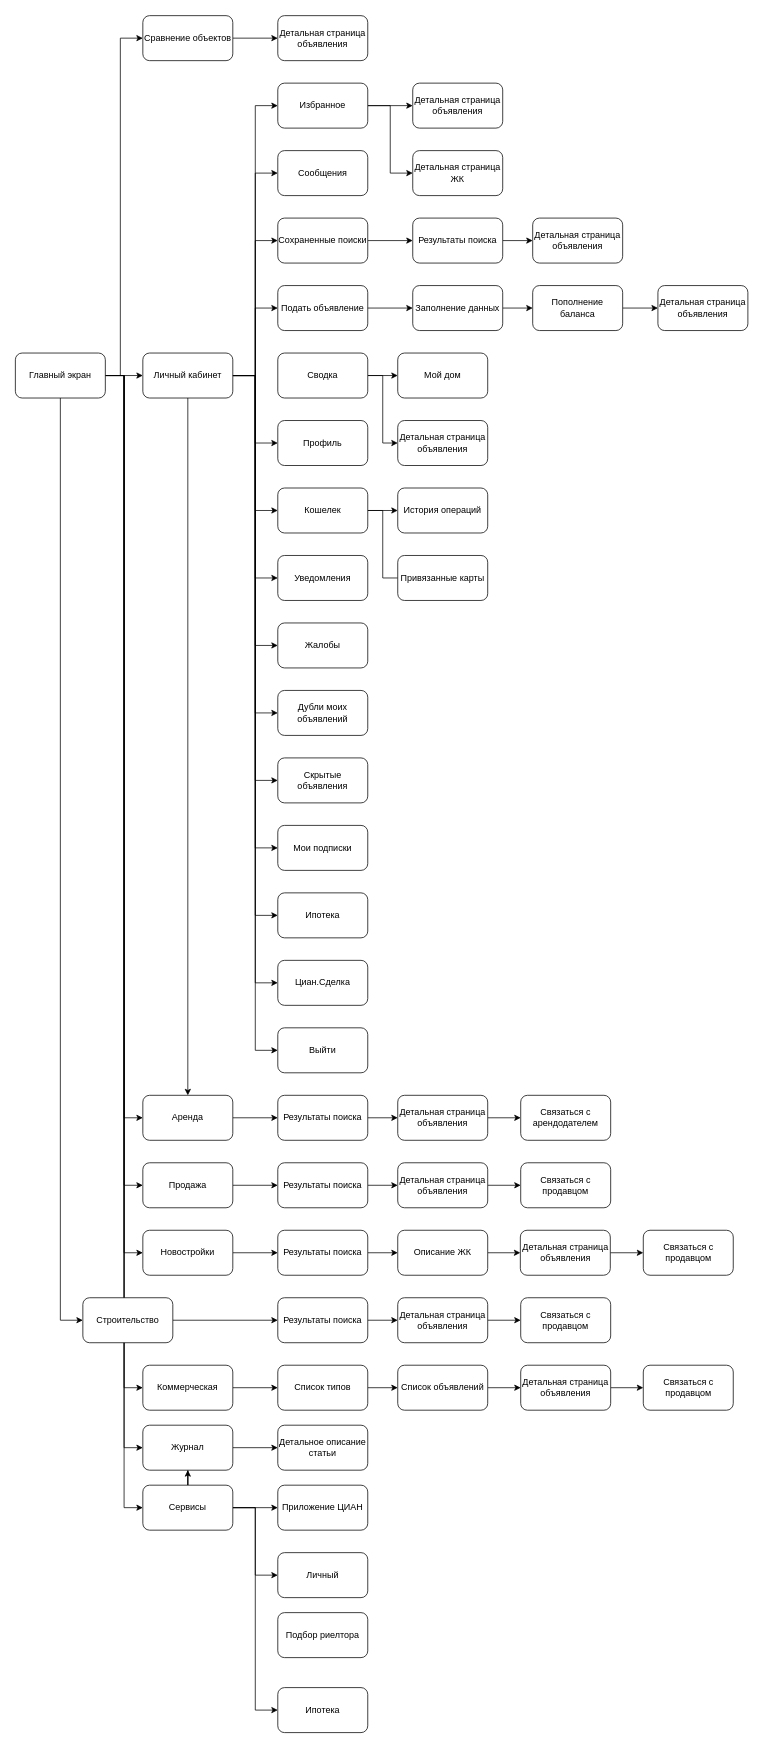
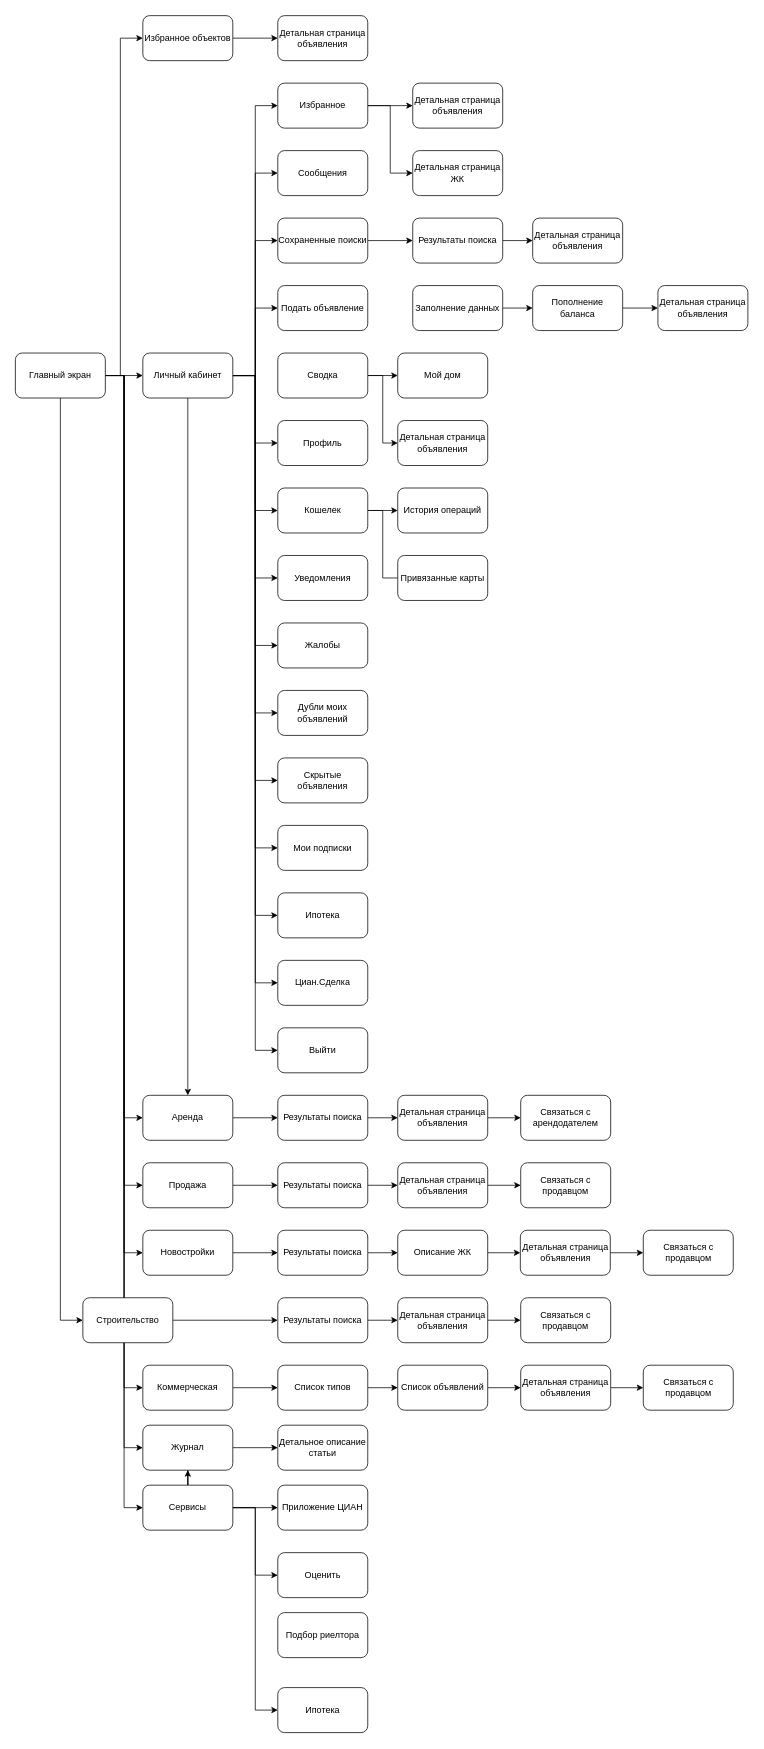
(188, 38) -> (188, 38)
(406, 308) -> none
(323, 1575) -> (323, 1575)
